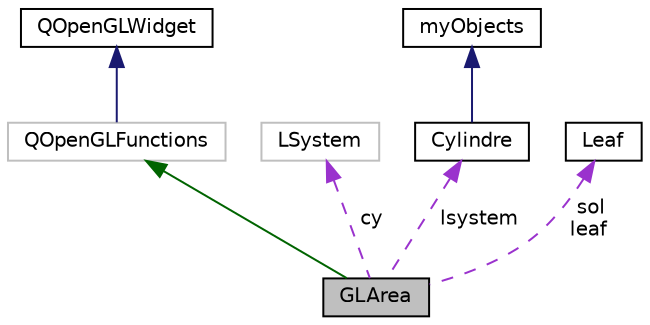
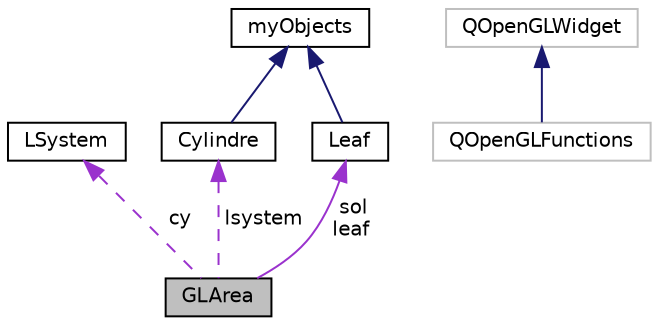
(117, 28) -> (542, 28)
none -> (330, 94)
(320, 142) -> (67, 142)
(255, 225) -> none
(518, 248) -> (309, 238)
